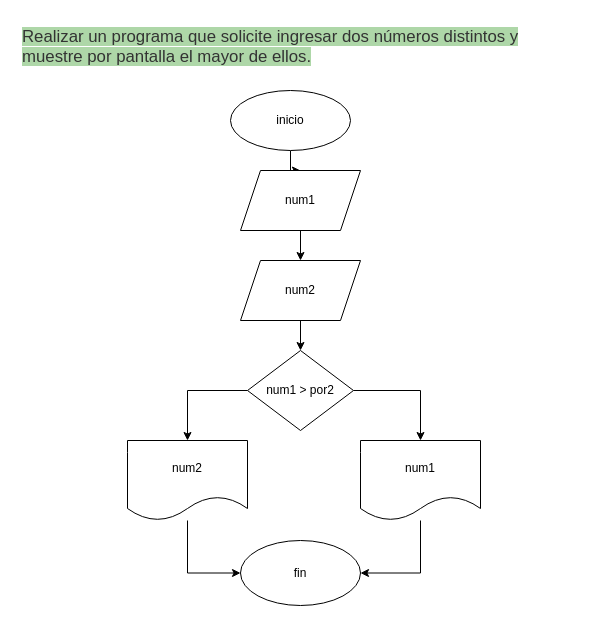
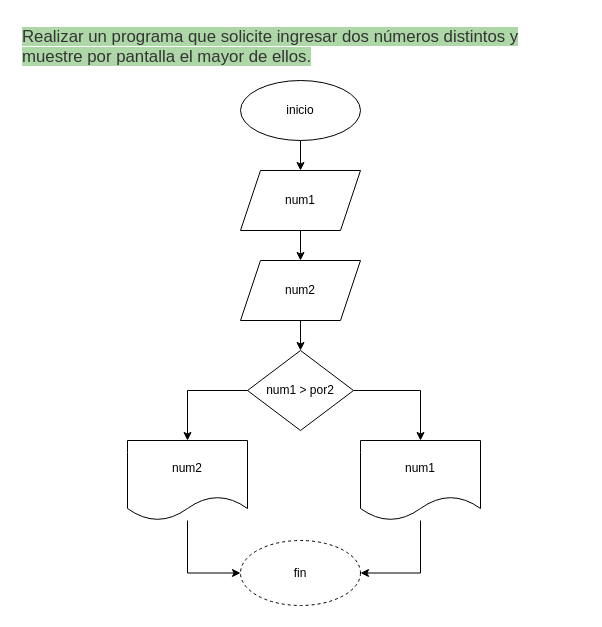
(291, 121) -> (301, 111)
(301, 573) -> (301, 573)
